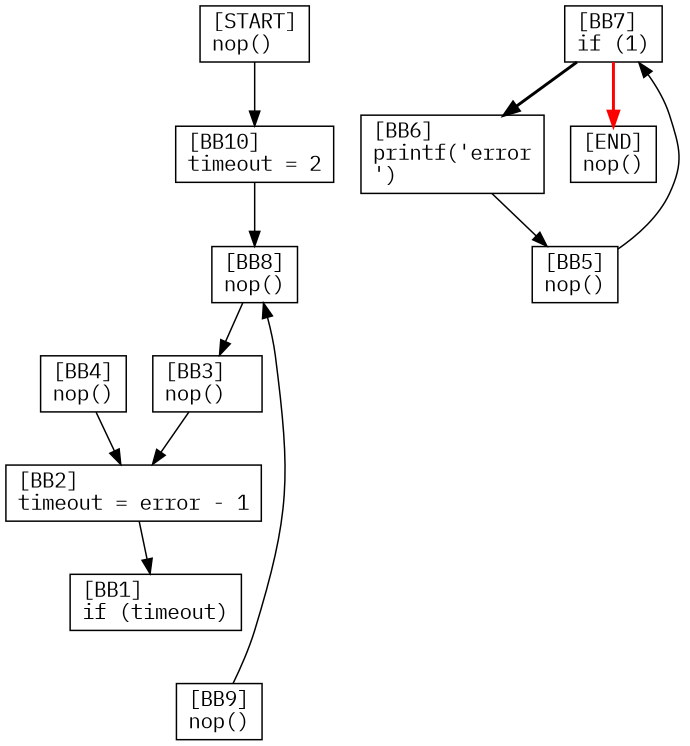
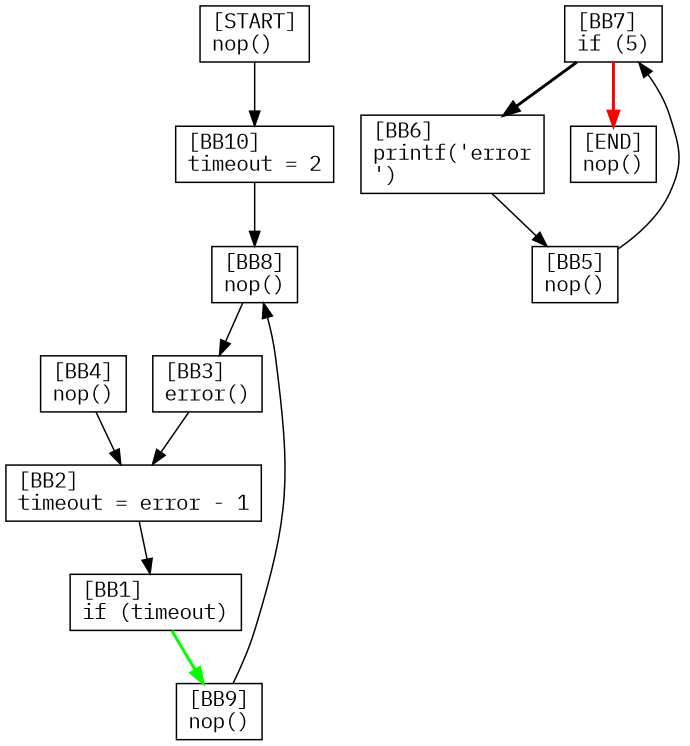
(613, 34) -> (613, 34)
(207, 384) -> (207, 384)
none -> (184, 650)
